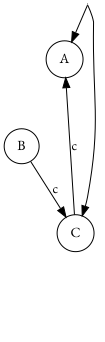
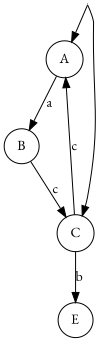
none -> (45, 99)
none -> (76, 320)
